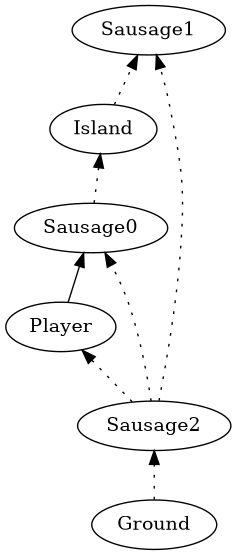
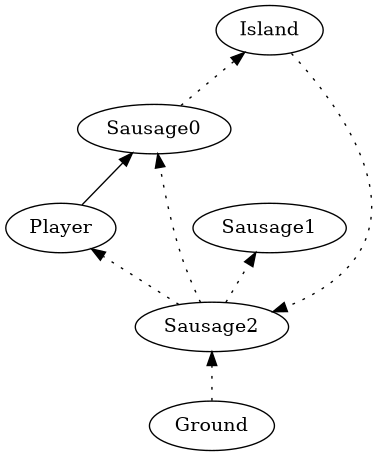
(123, 86) -> (370, 189)
